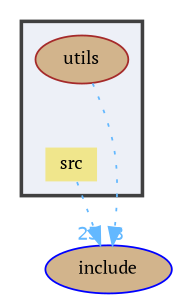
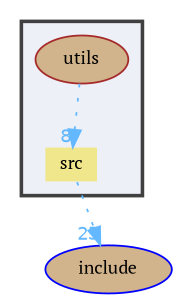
(115, 154) -> (77, 107)
